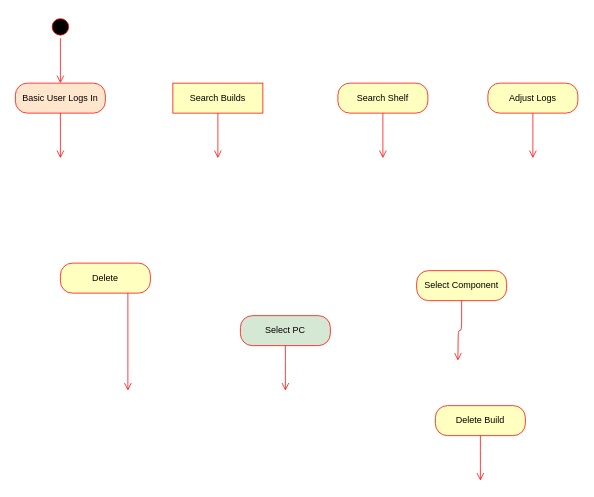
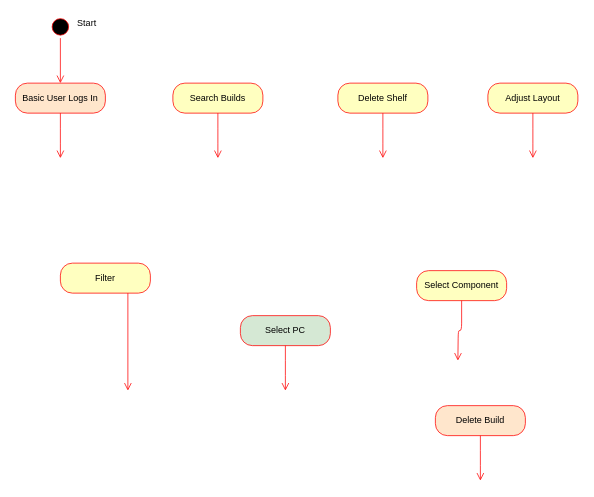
none -> (87, 23)
(218, 98) -> (218, 98)
(383, 98) -> (383, 98)
(533, 98) -> (533, 98)
(105, 278) -> (105, 278)
(480, 420) -> (480, 420)
